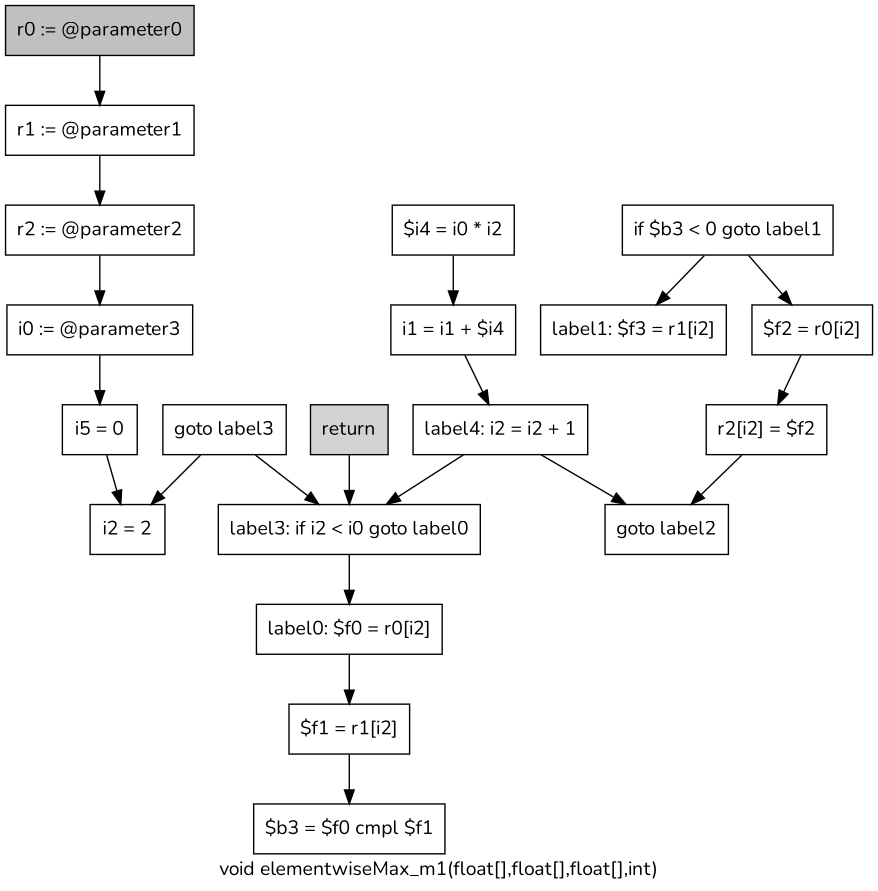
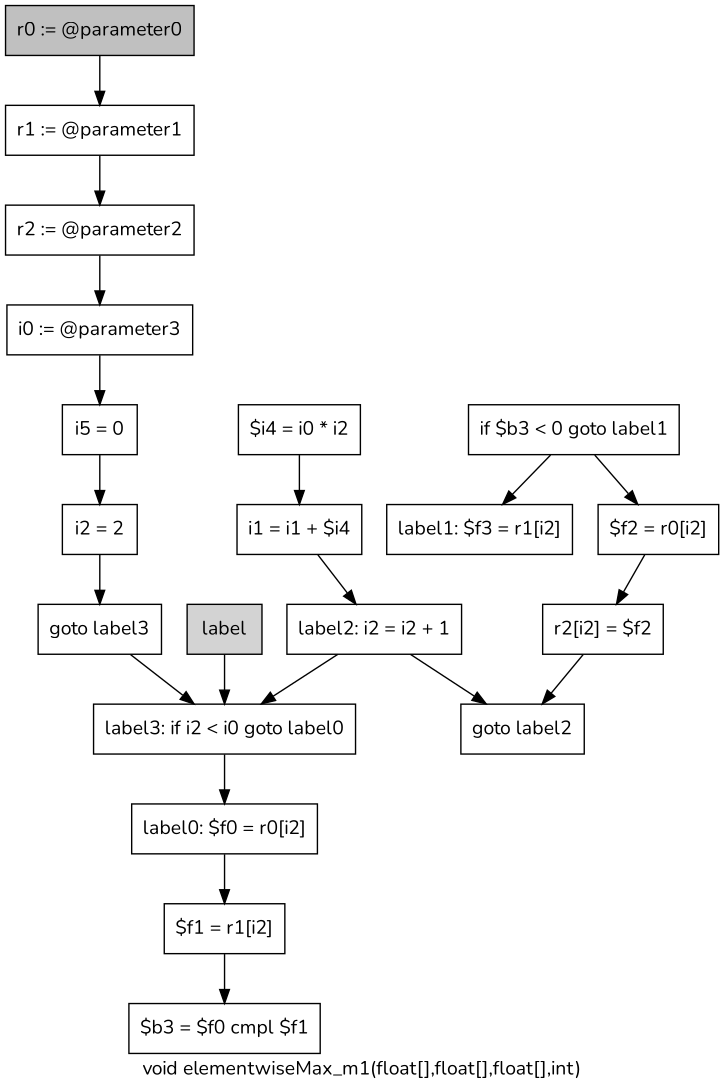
(349, 430) -> (225, 629)
(500, 430) -> (374, 629)
(181, 475) -> (100, 573)
